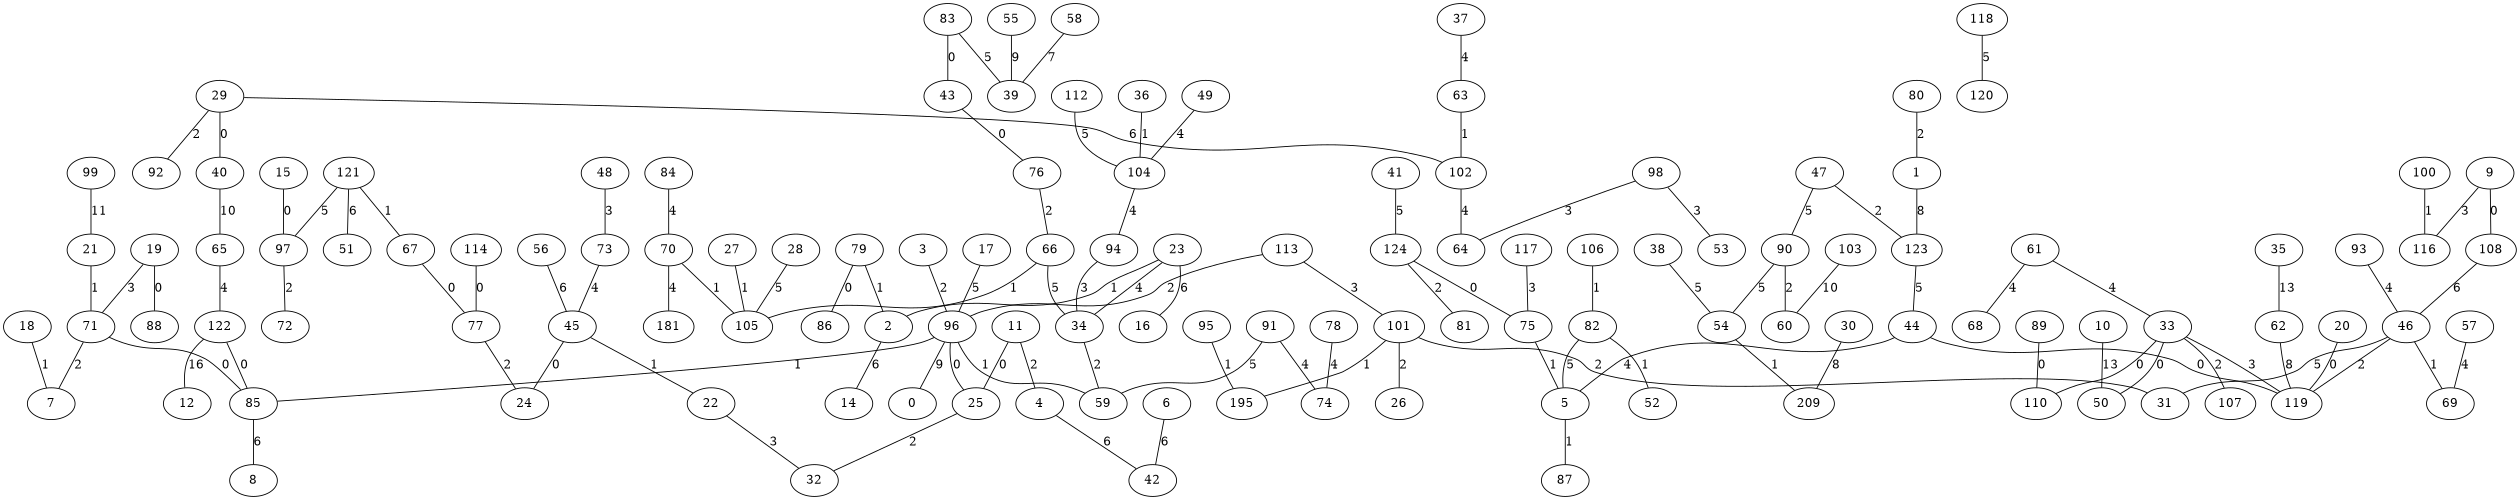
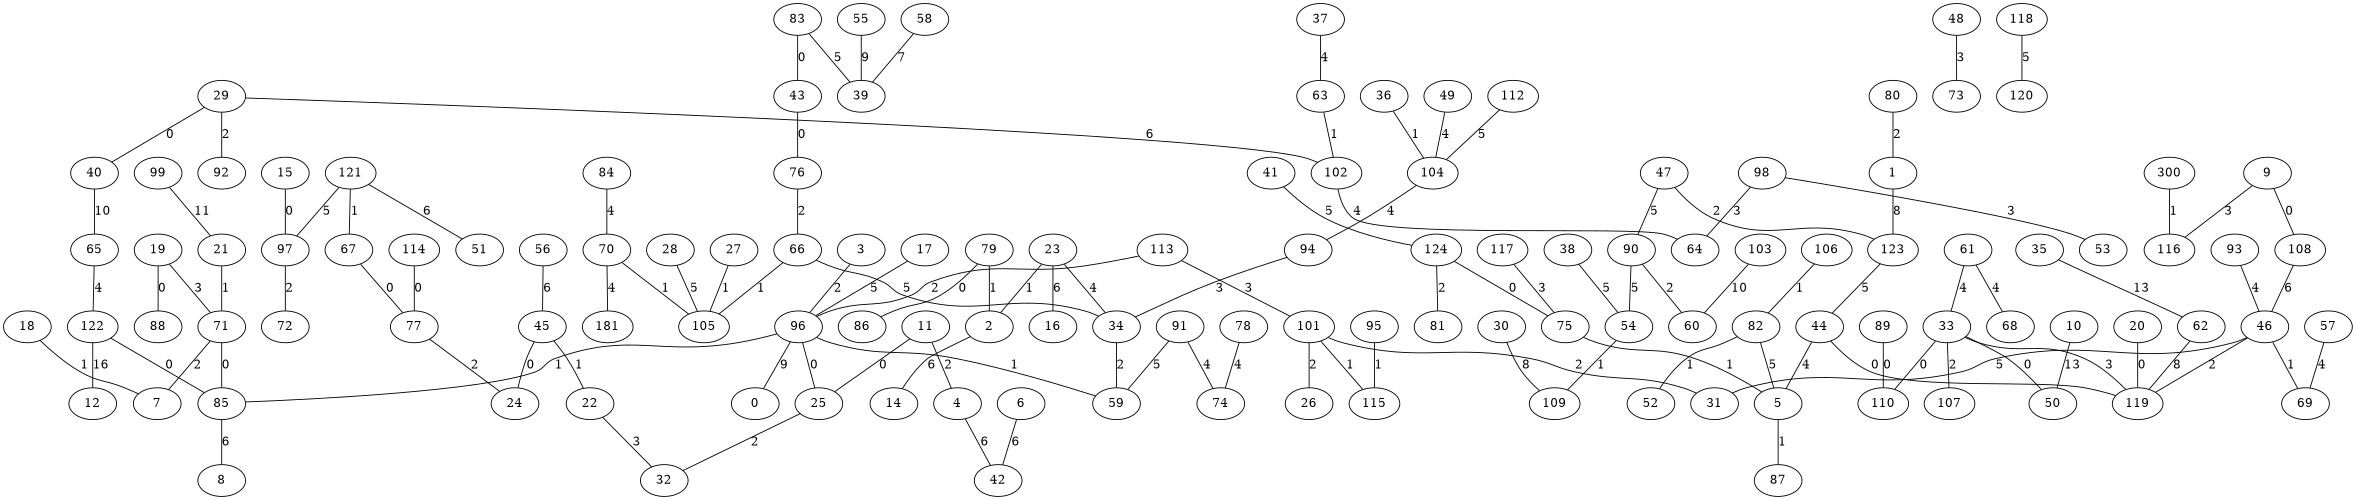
(2425, 173) -> (2169, 173)
(589, 288) -> none
(1242, 404) -> (1374, 404)
(1809, 404) -> (1555, 404)
